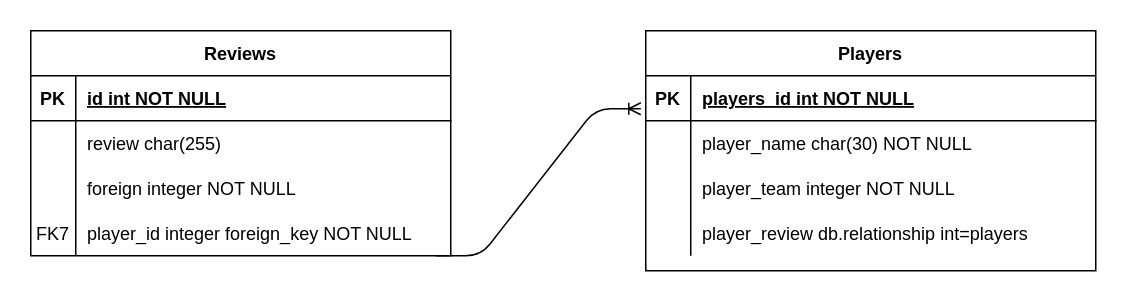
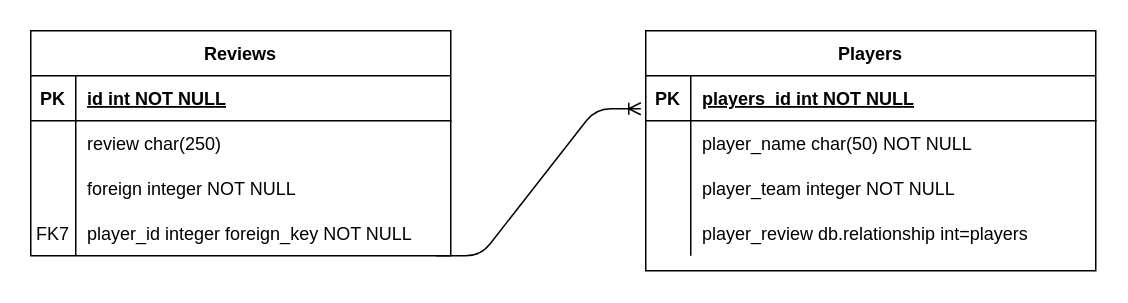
(163, 144) -> (163, 144)
(839, 144) -> (839, 144)
